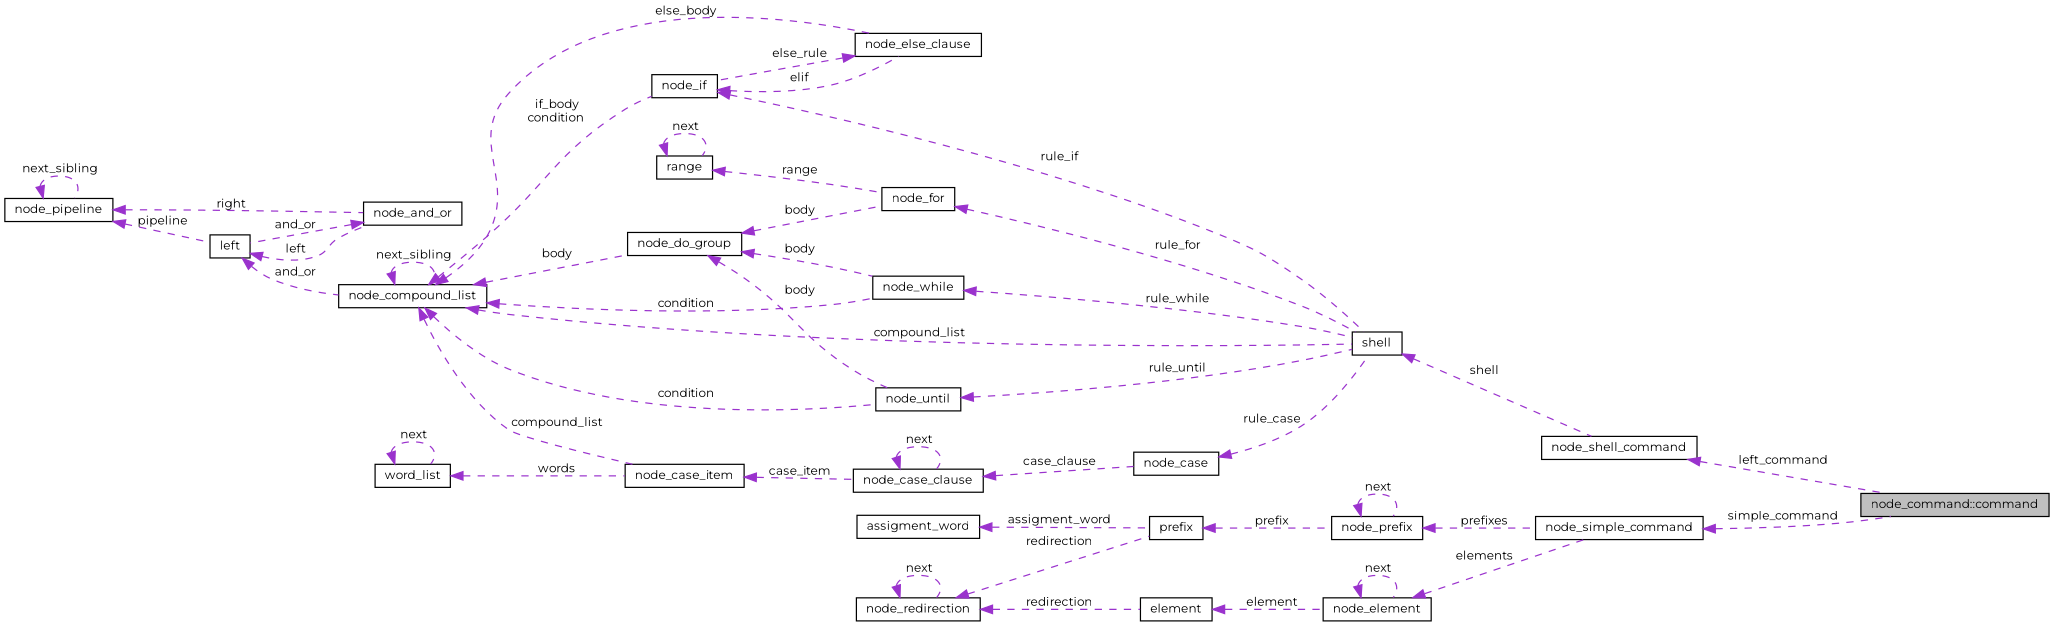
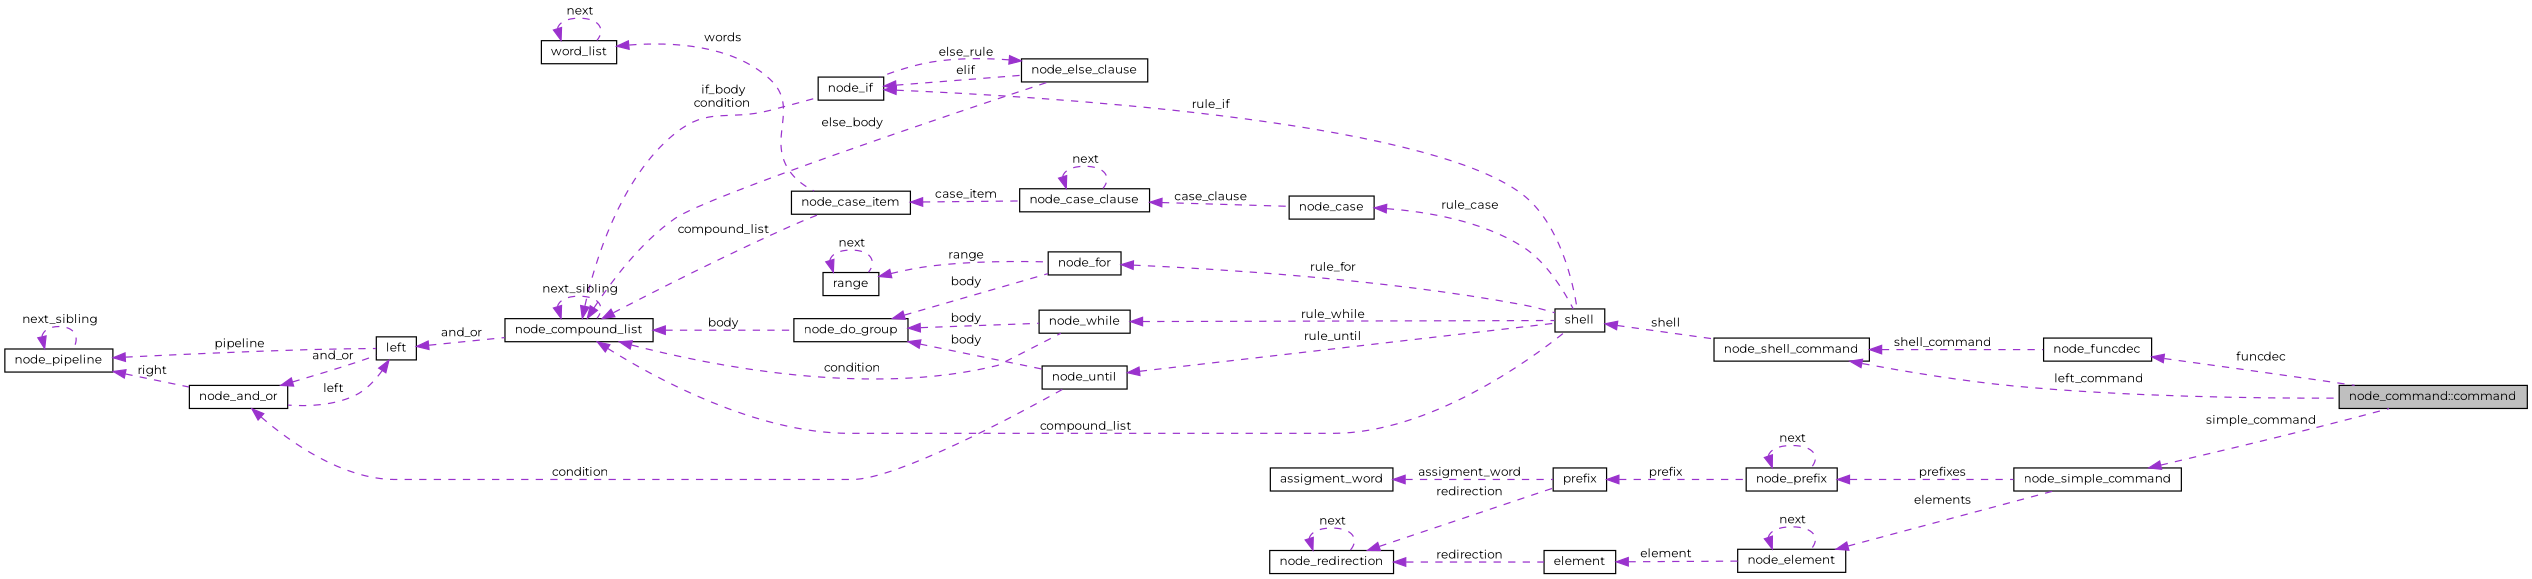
none -> (2098, 350)
(644, 402) -> (663, 479)
